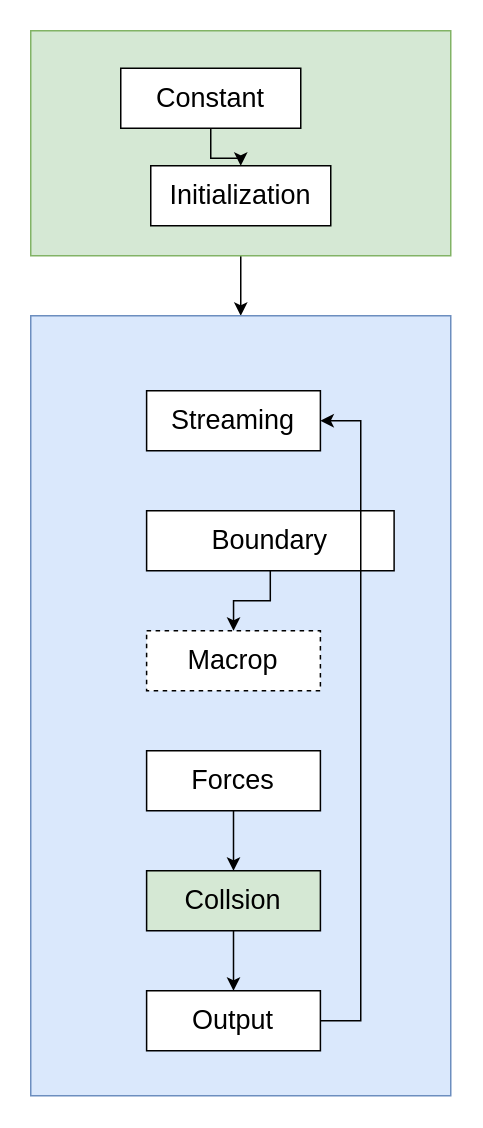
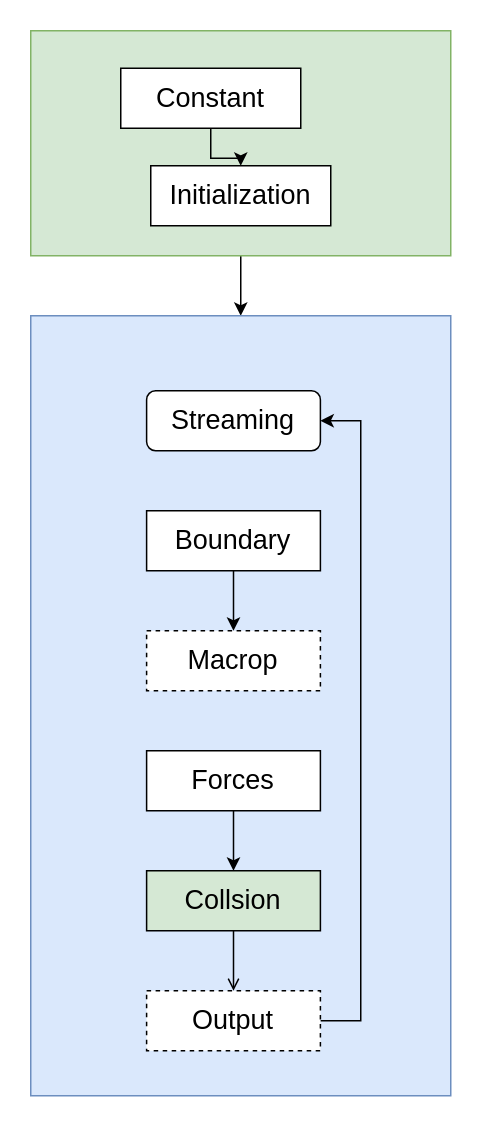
(234, 421) -> (234, 421)
(270, 541) -> (234, 541)
(234, 979) -> (234, 981)
(234, 1021) -> (234, 1021)
